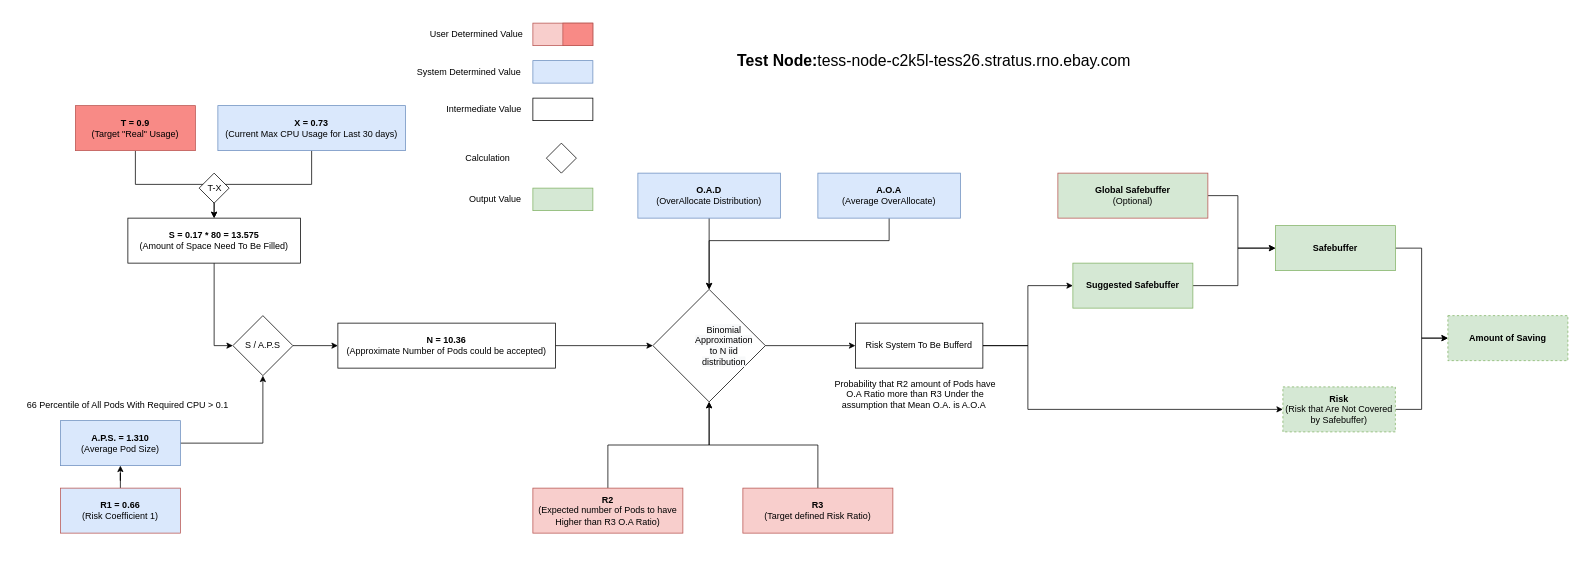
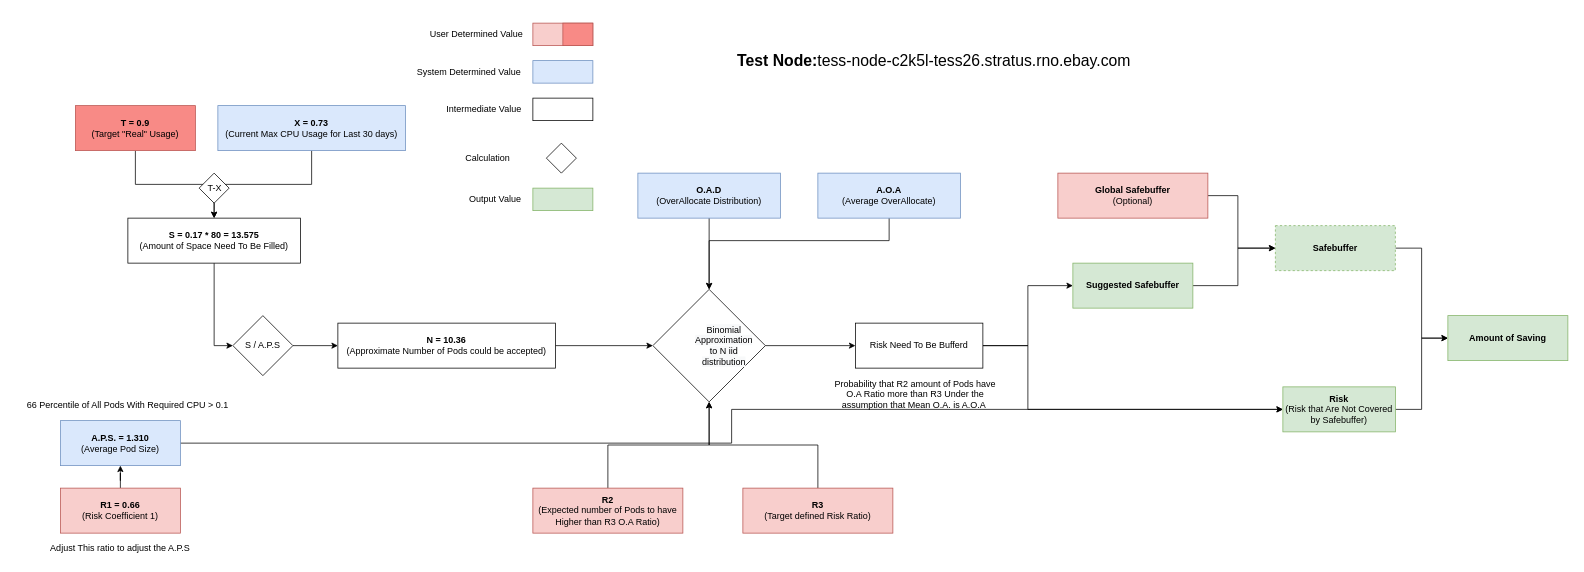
(1133, 195) -> (1133, 195)
(1335, 248) -> (1335, 248)
(1508, 338) -> (1508, 338)
(919, 345) -> (919, 345)
(263, 382) -> (432, 443)
(1339, 409) -> (1339, 409)
(120, 510) -> (120, 510)
none -> (120, 548)
